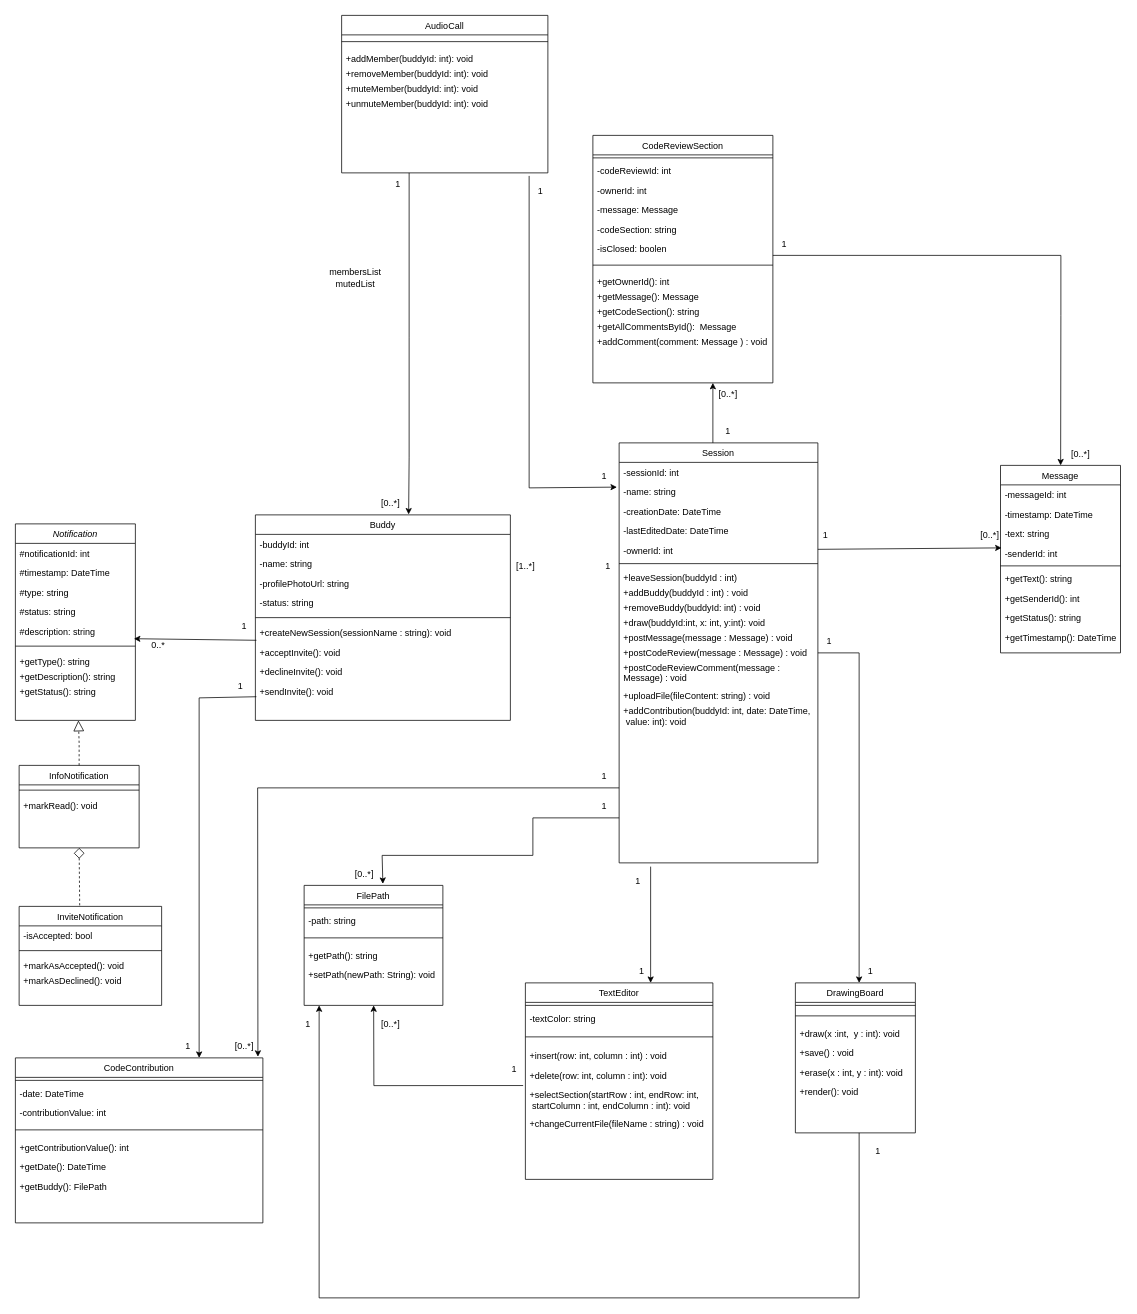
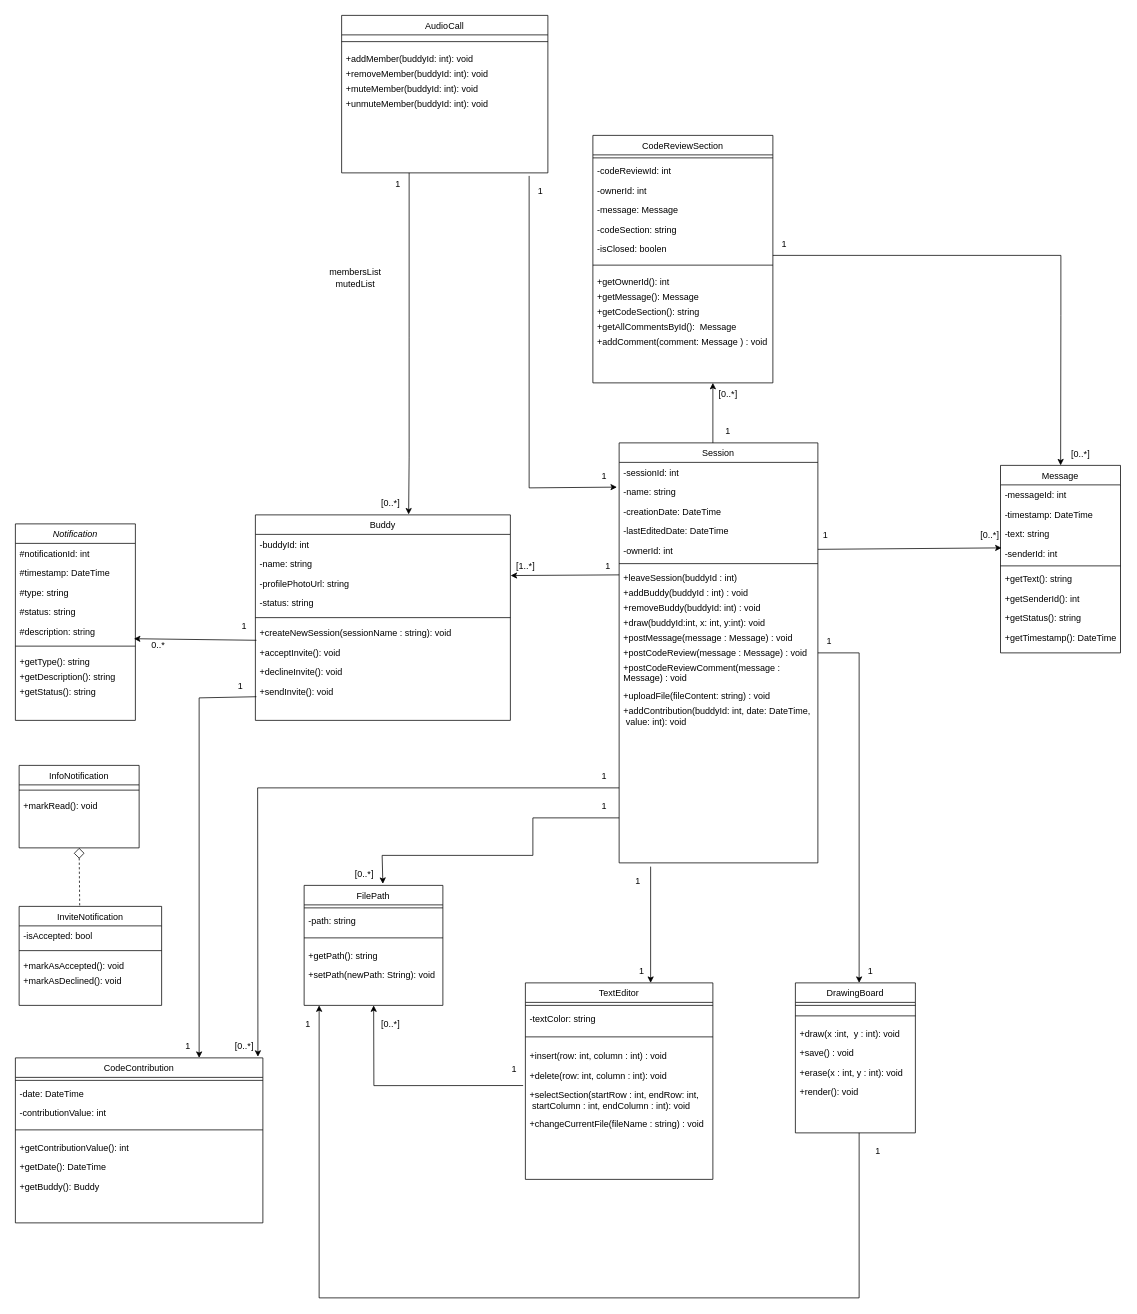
none -> (544, 575)
(79, 749) -> none
(68, 1187) -> (63, 1187)
